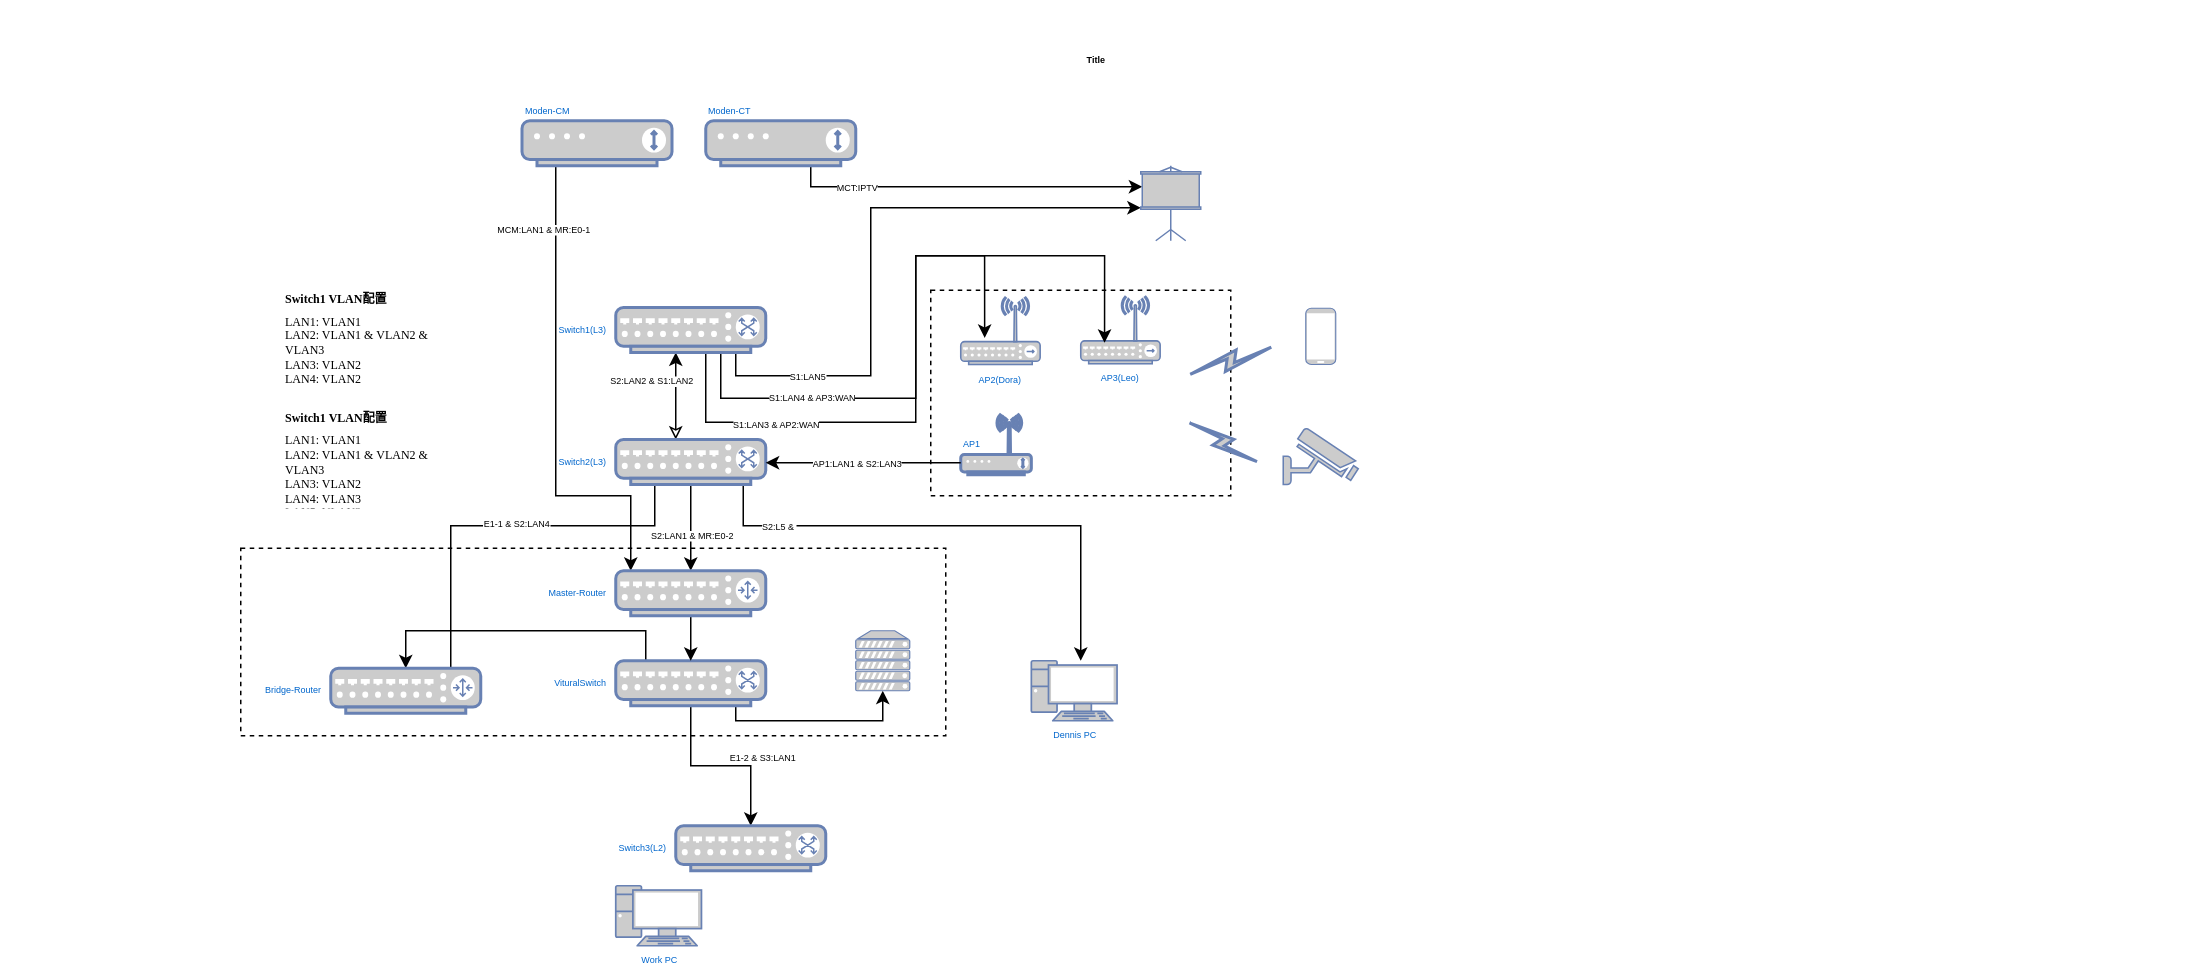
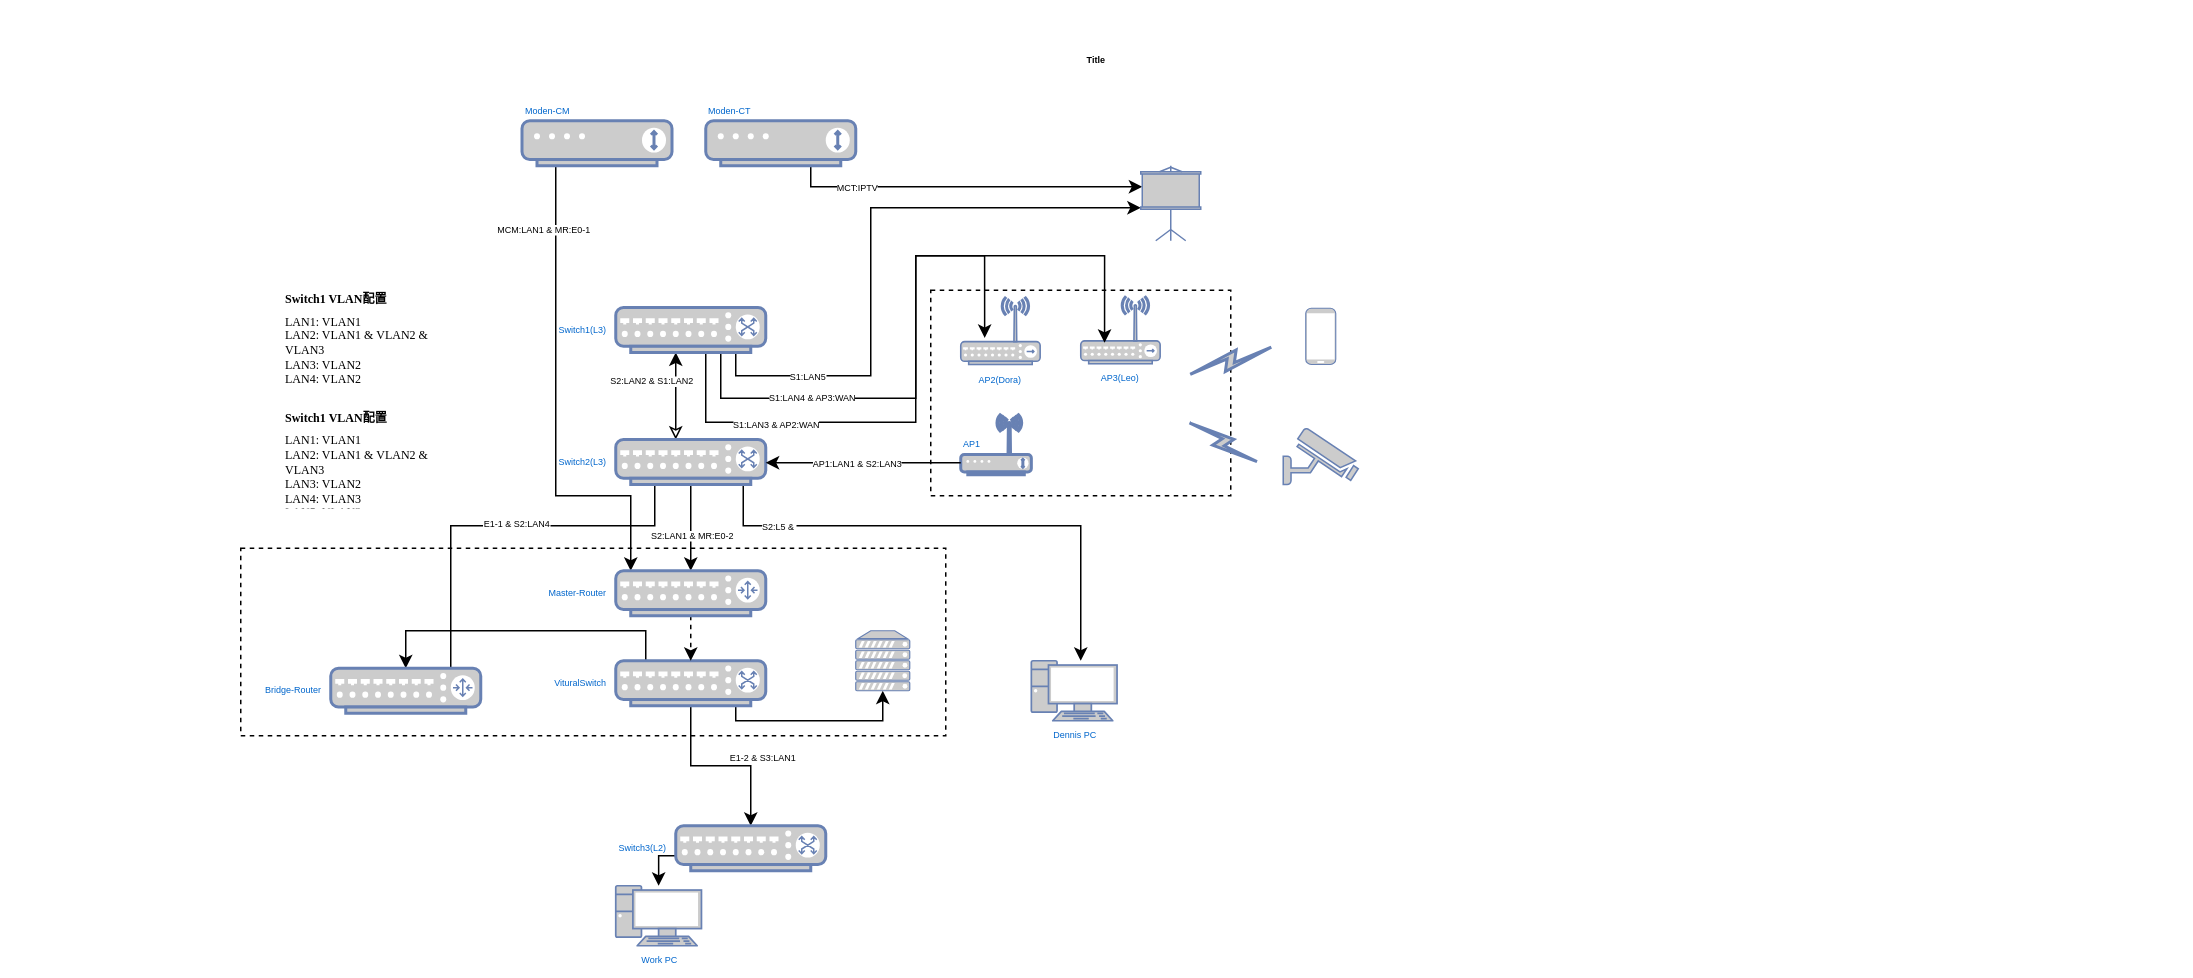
(691, 634) -> (691, 634)
none -> (659, 858)
